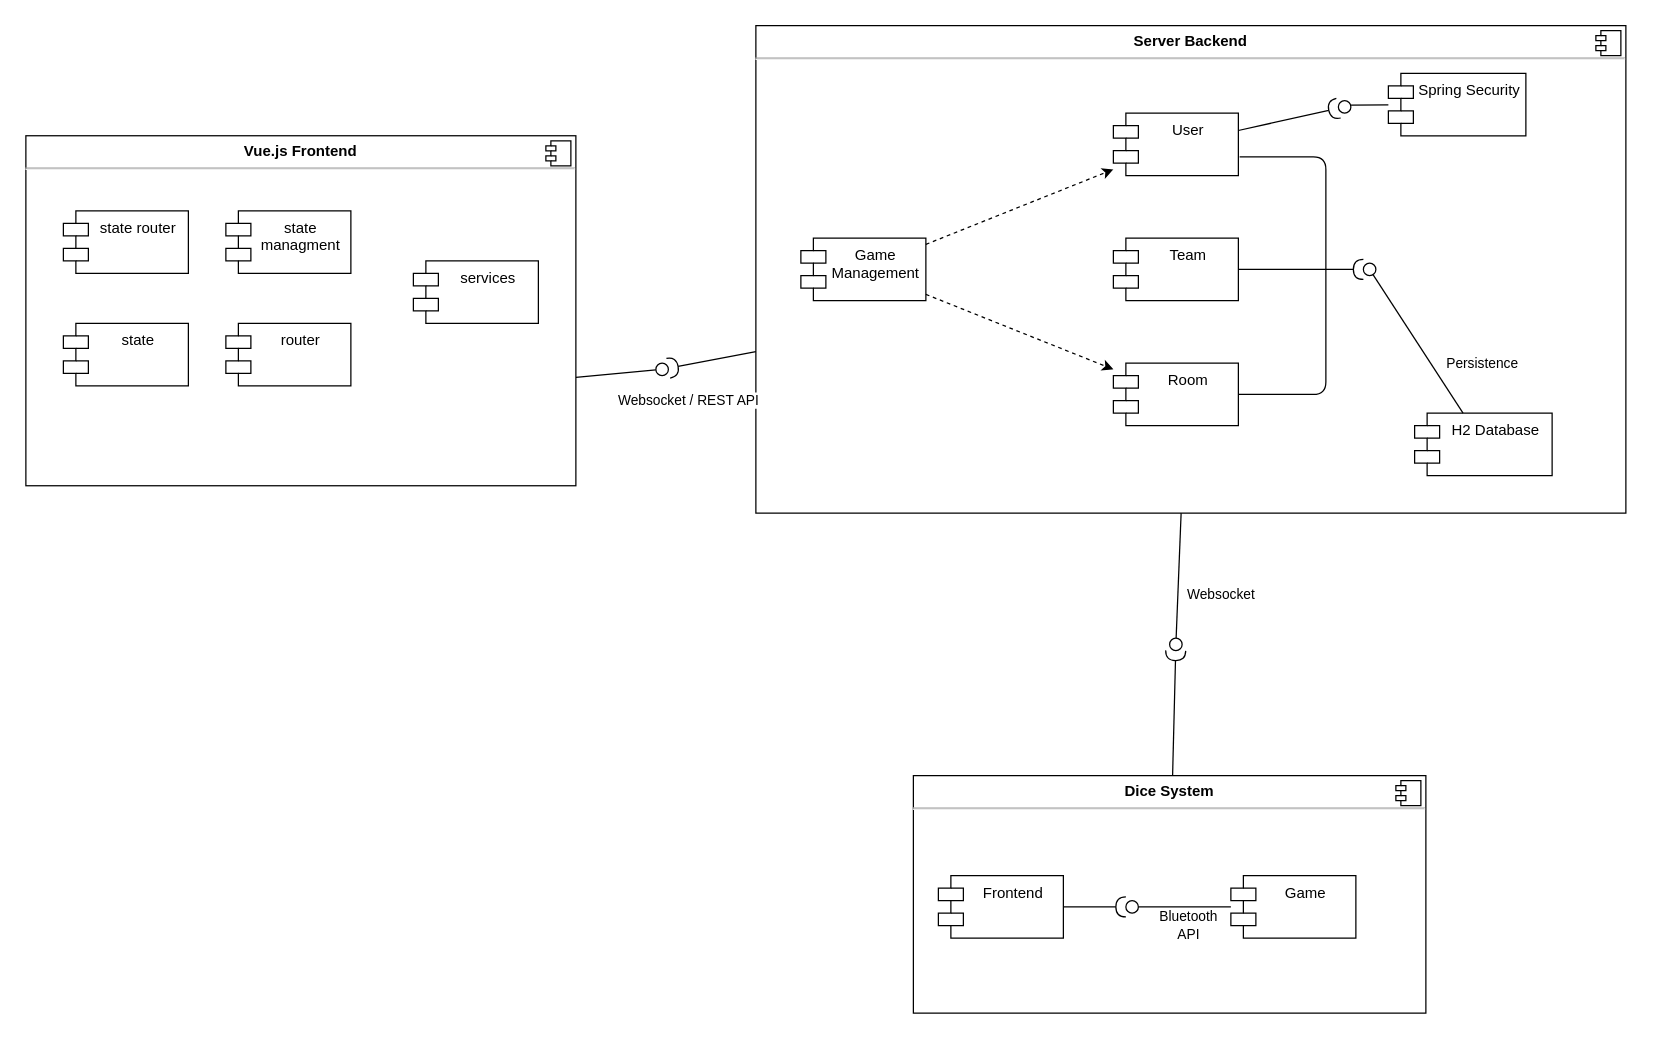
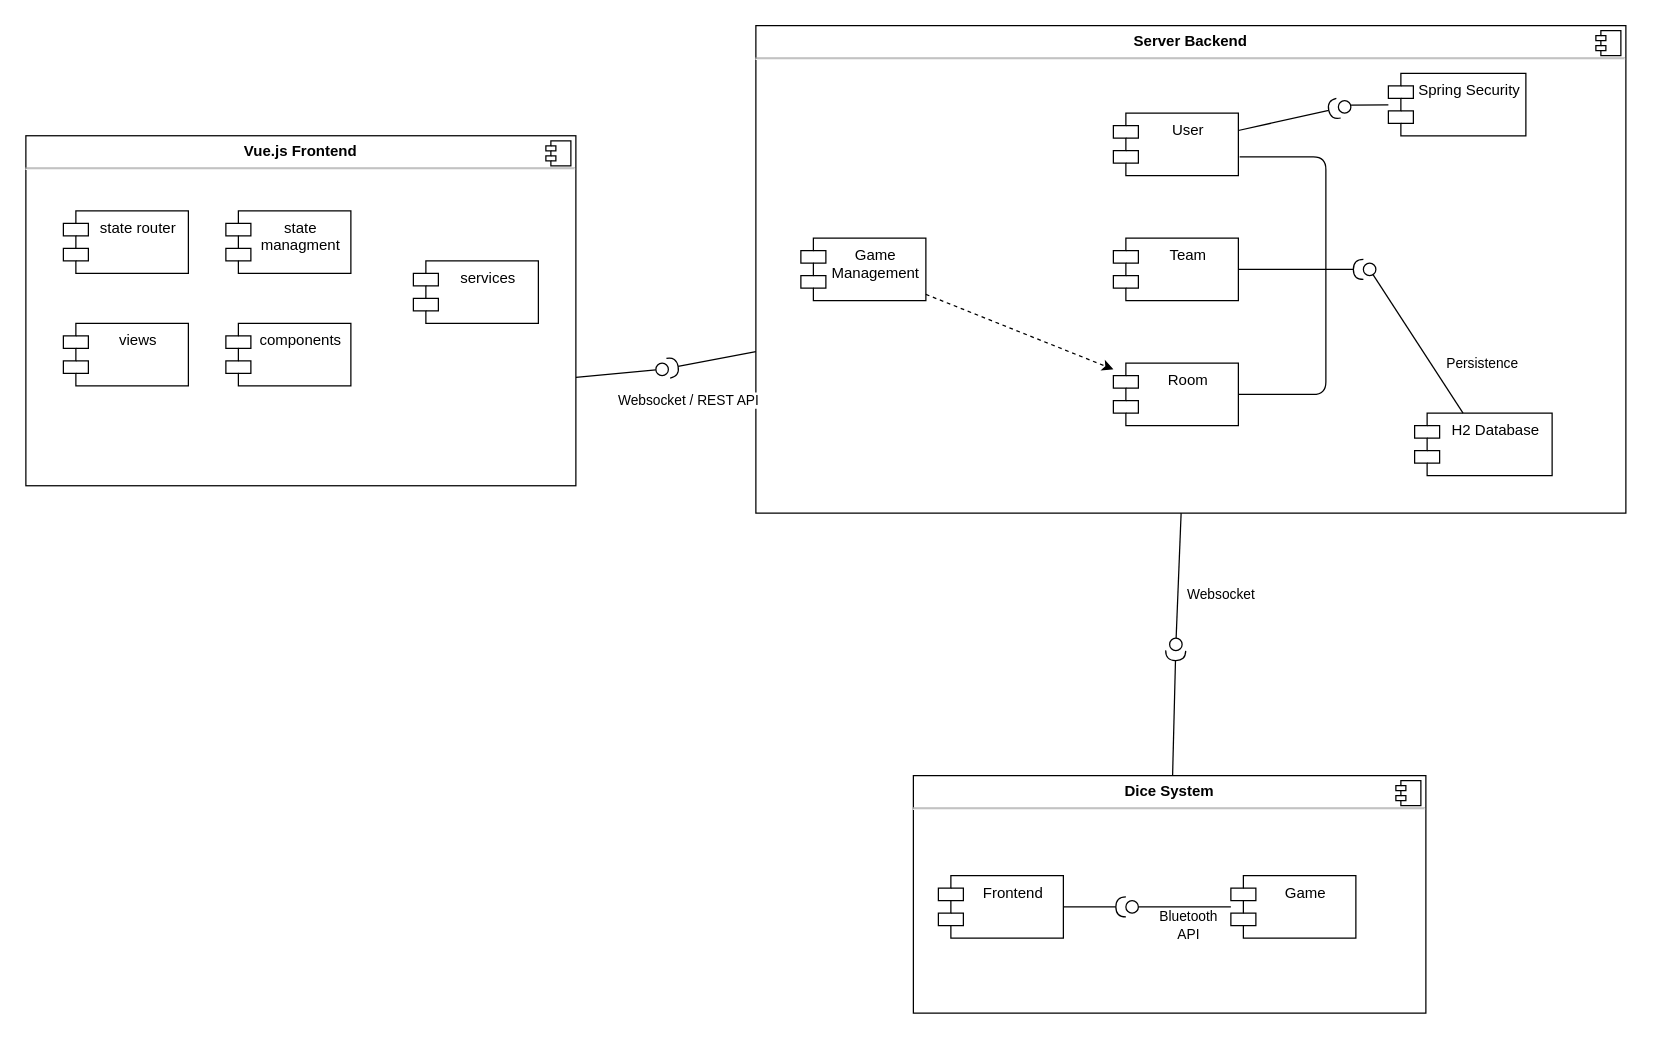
(1015, 209) -> none
(138, 340) -> (138, 340)
(300, 340) -> (300, 340)
